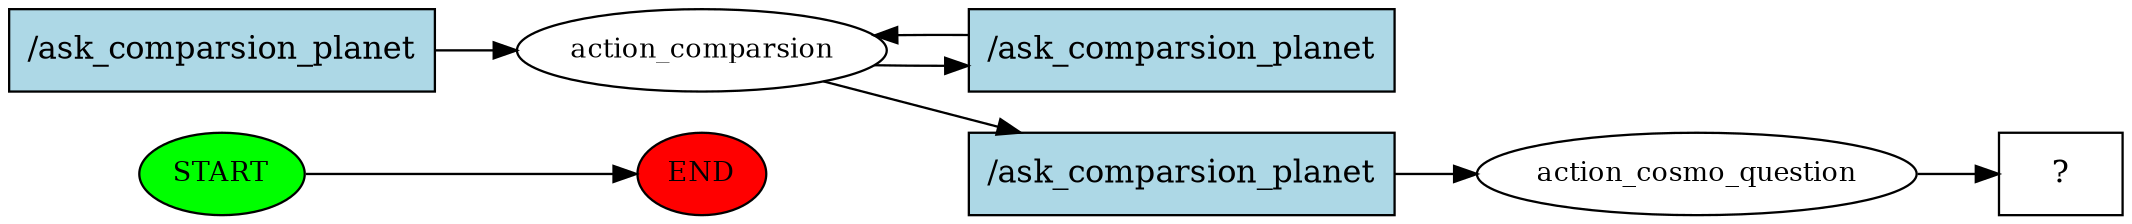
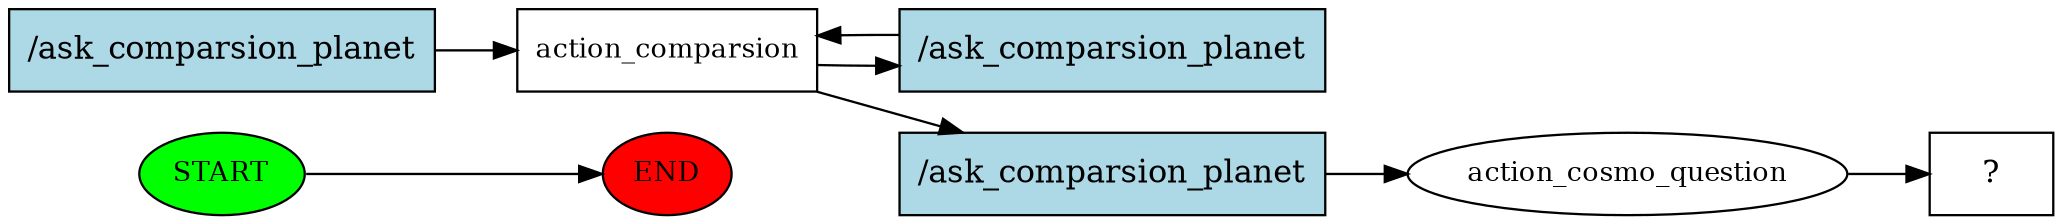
(702, 50) -> (667, 50)
